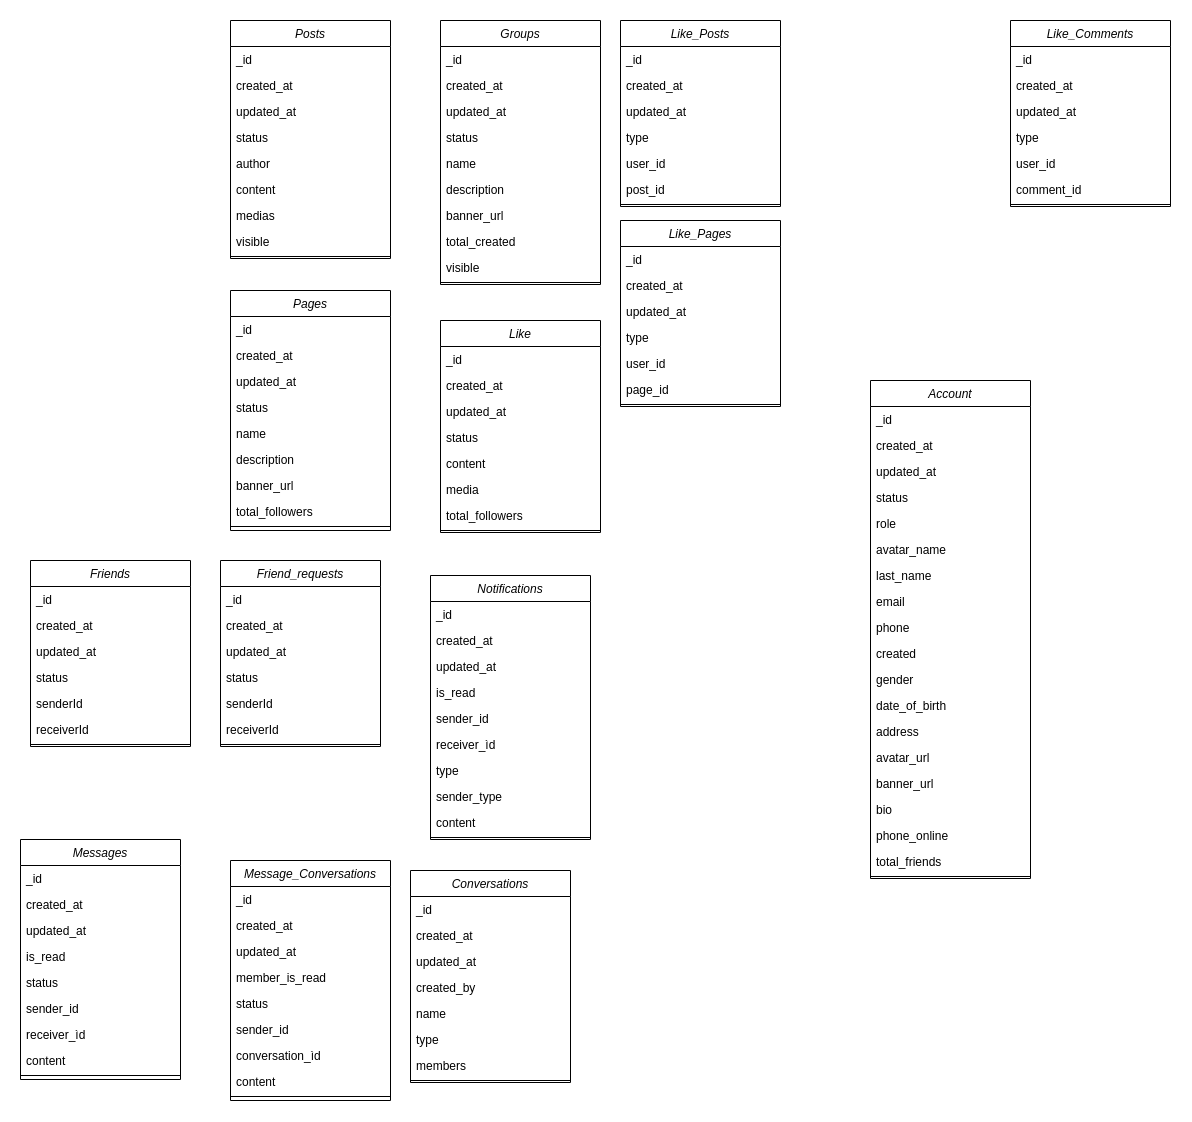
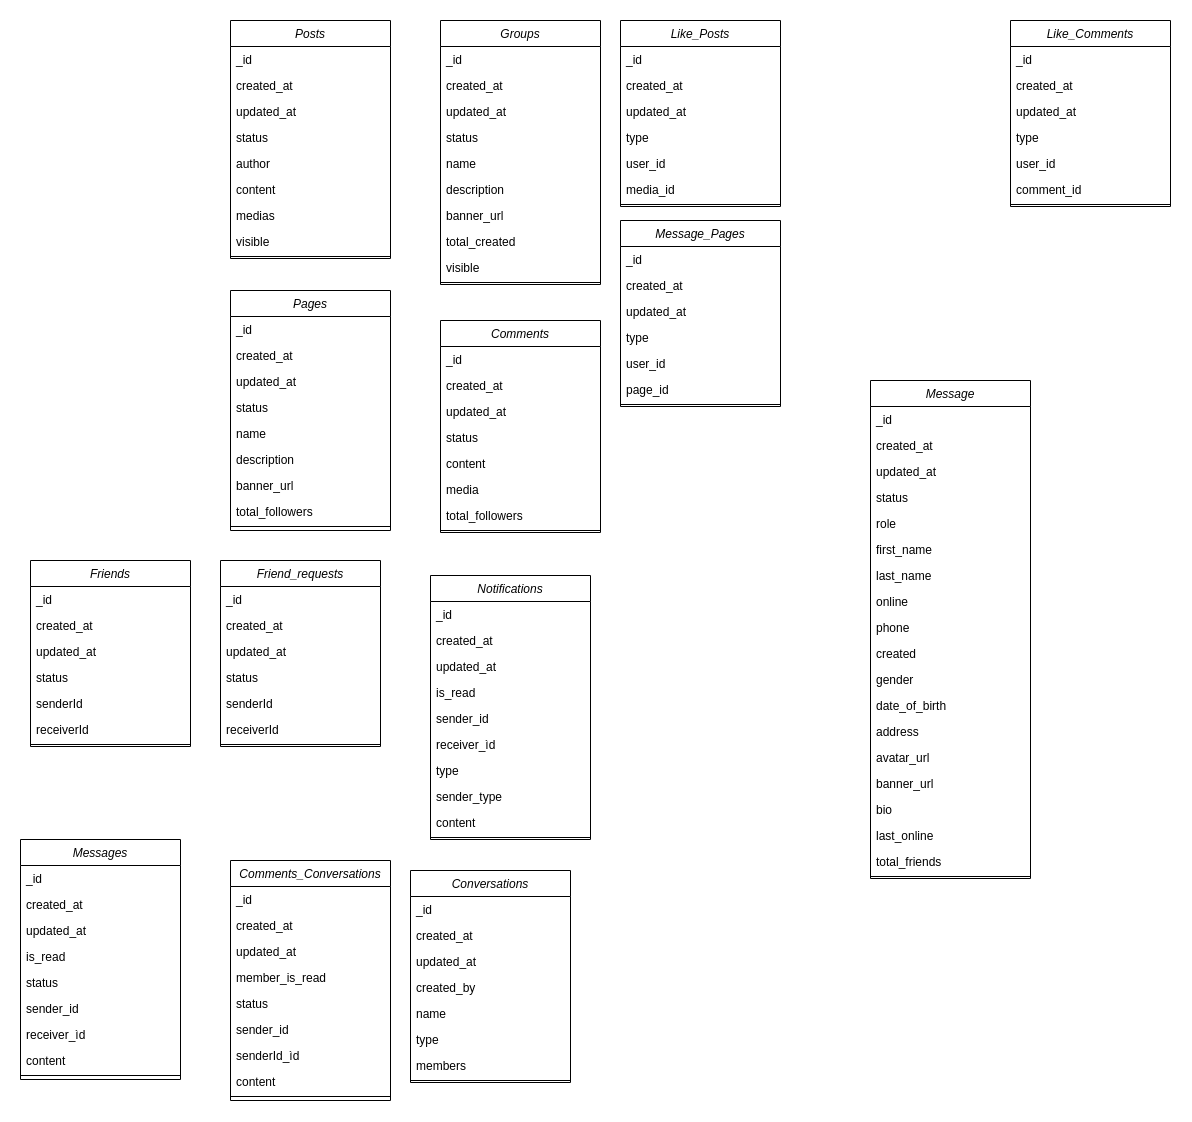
(648, 190) -> (650, 190)
(700, 234) -> (700, 234)
(520, 334) -> (520, 334)
(950, 394) -> (950, 394)
(913, 550) -> (908, 550)
(890, 602) -> (893, 602)
(913, 836) -> (908, 836)
(310, 874) -> (310, 874)
(285, 1056) -> (273, 1056)
